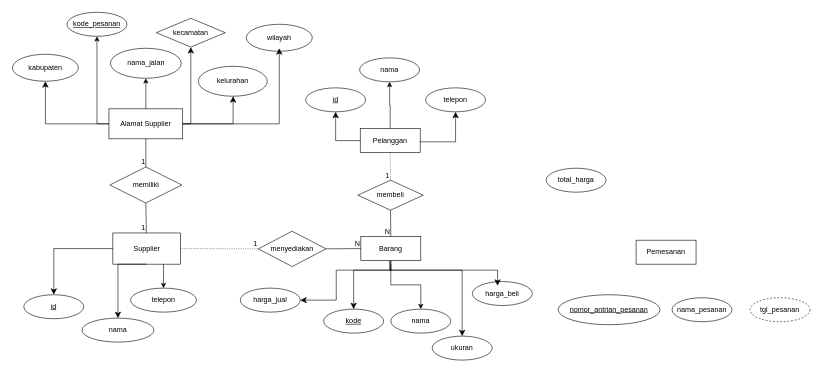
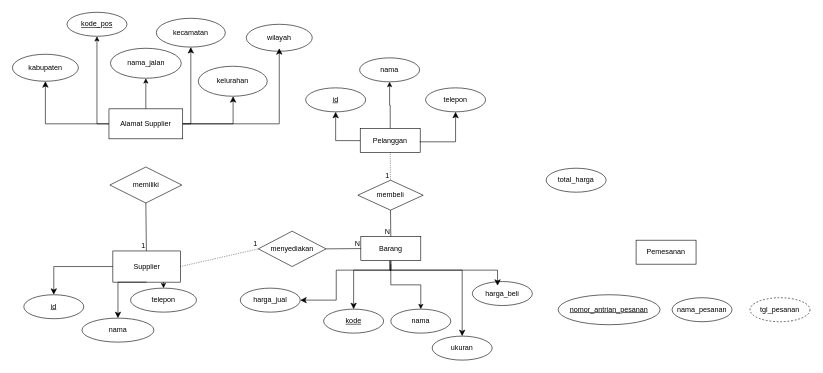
(97, 24) -> (97, 24)
(191, 33) -> (191, 33)
(146, 153) -> none
(147, 249) -> (147, 267)
